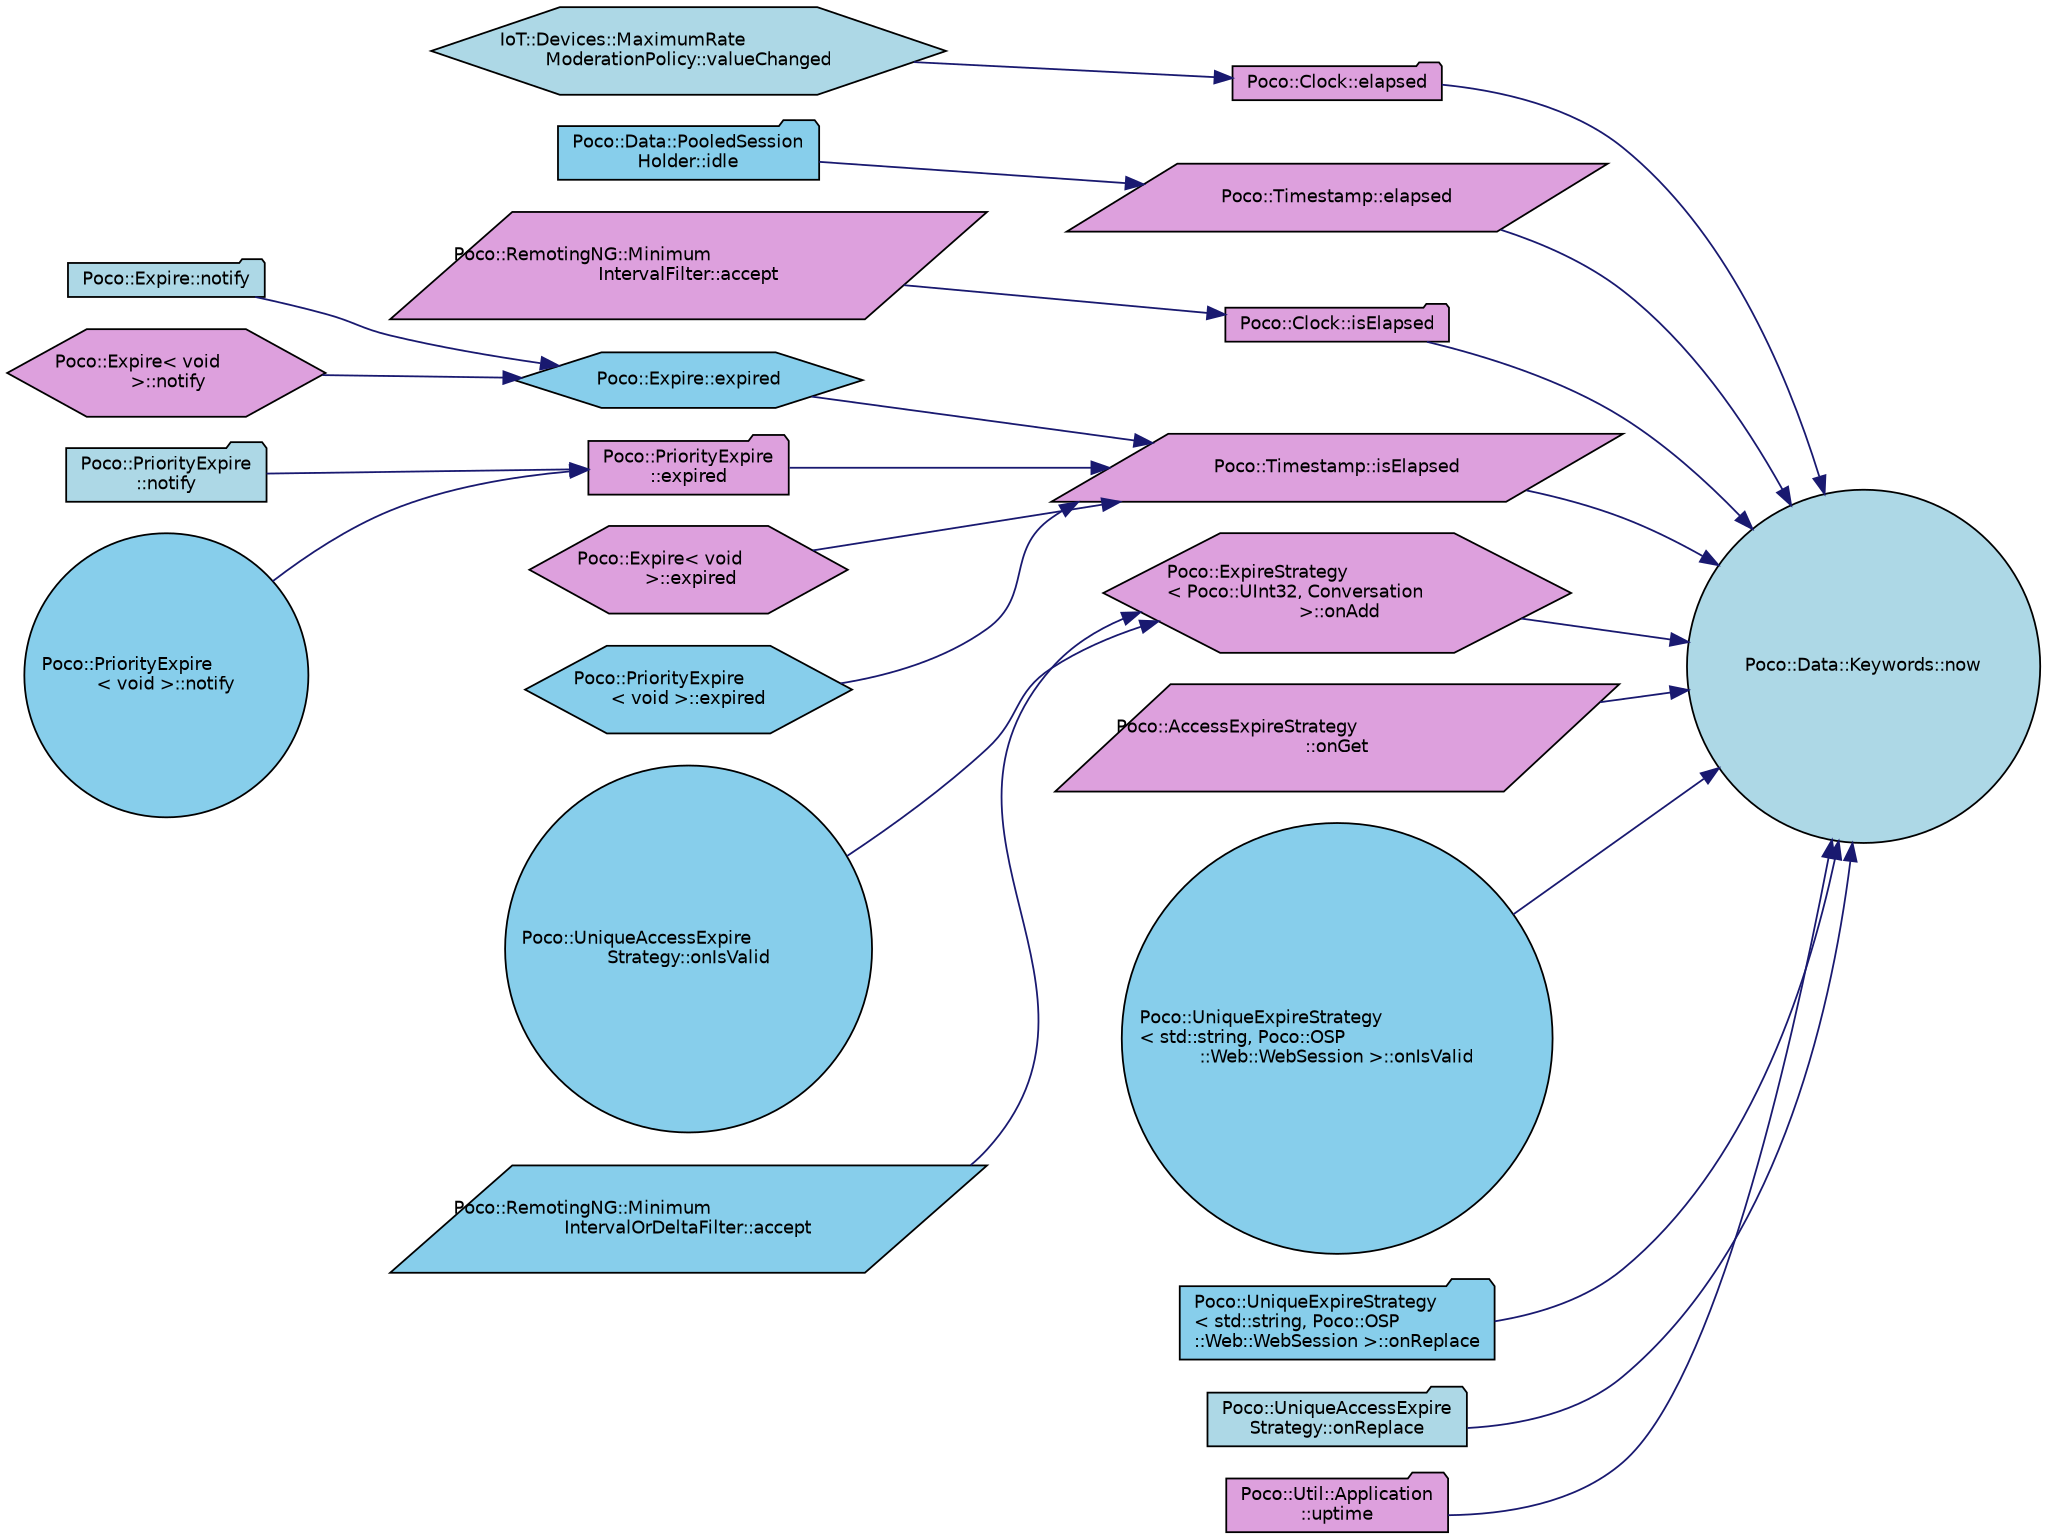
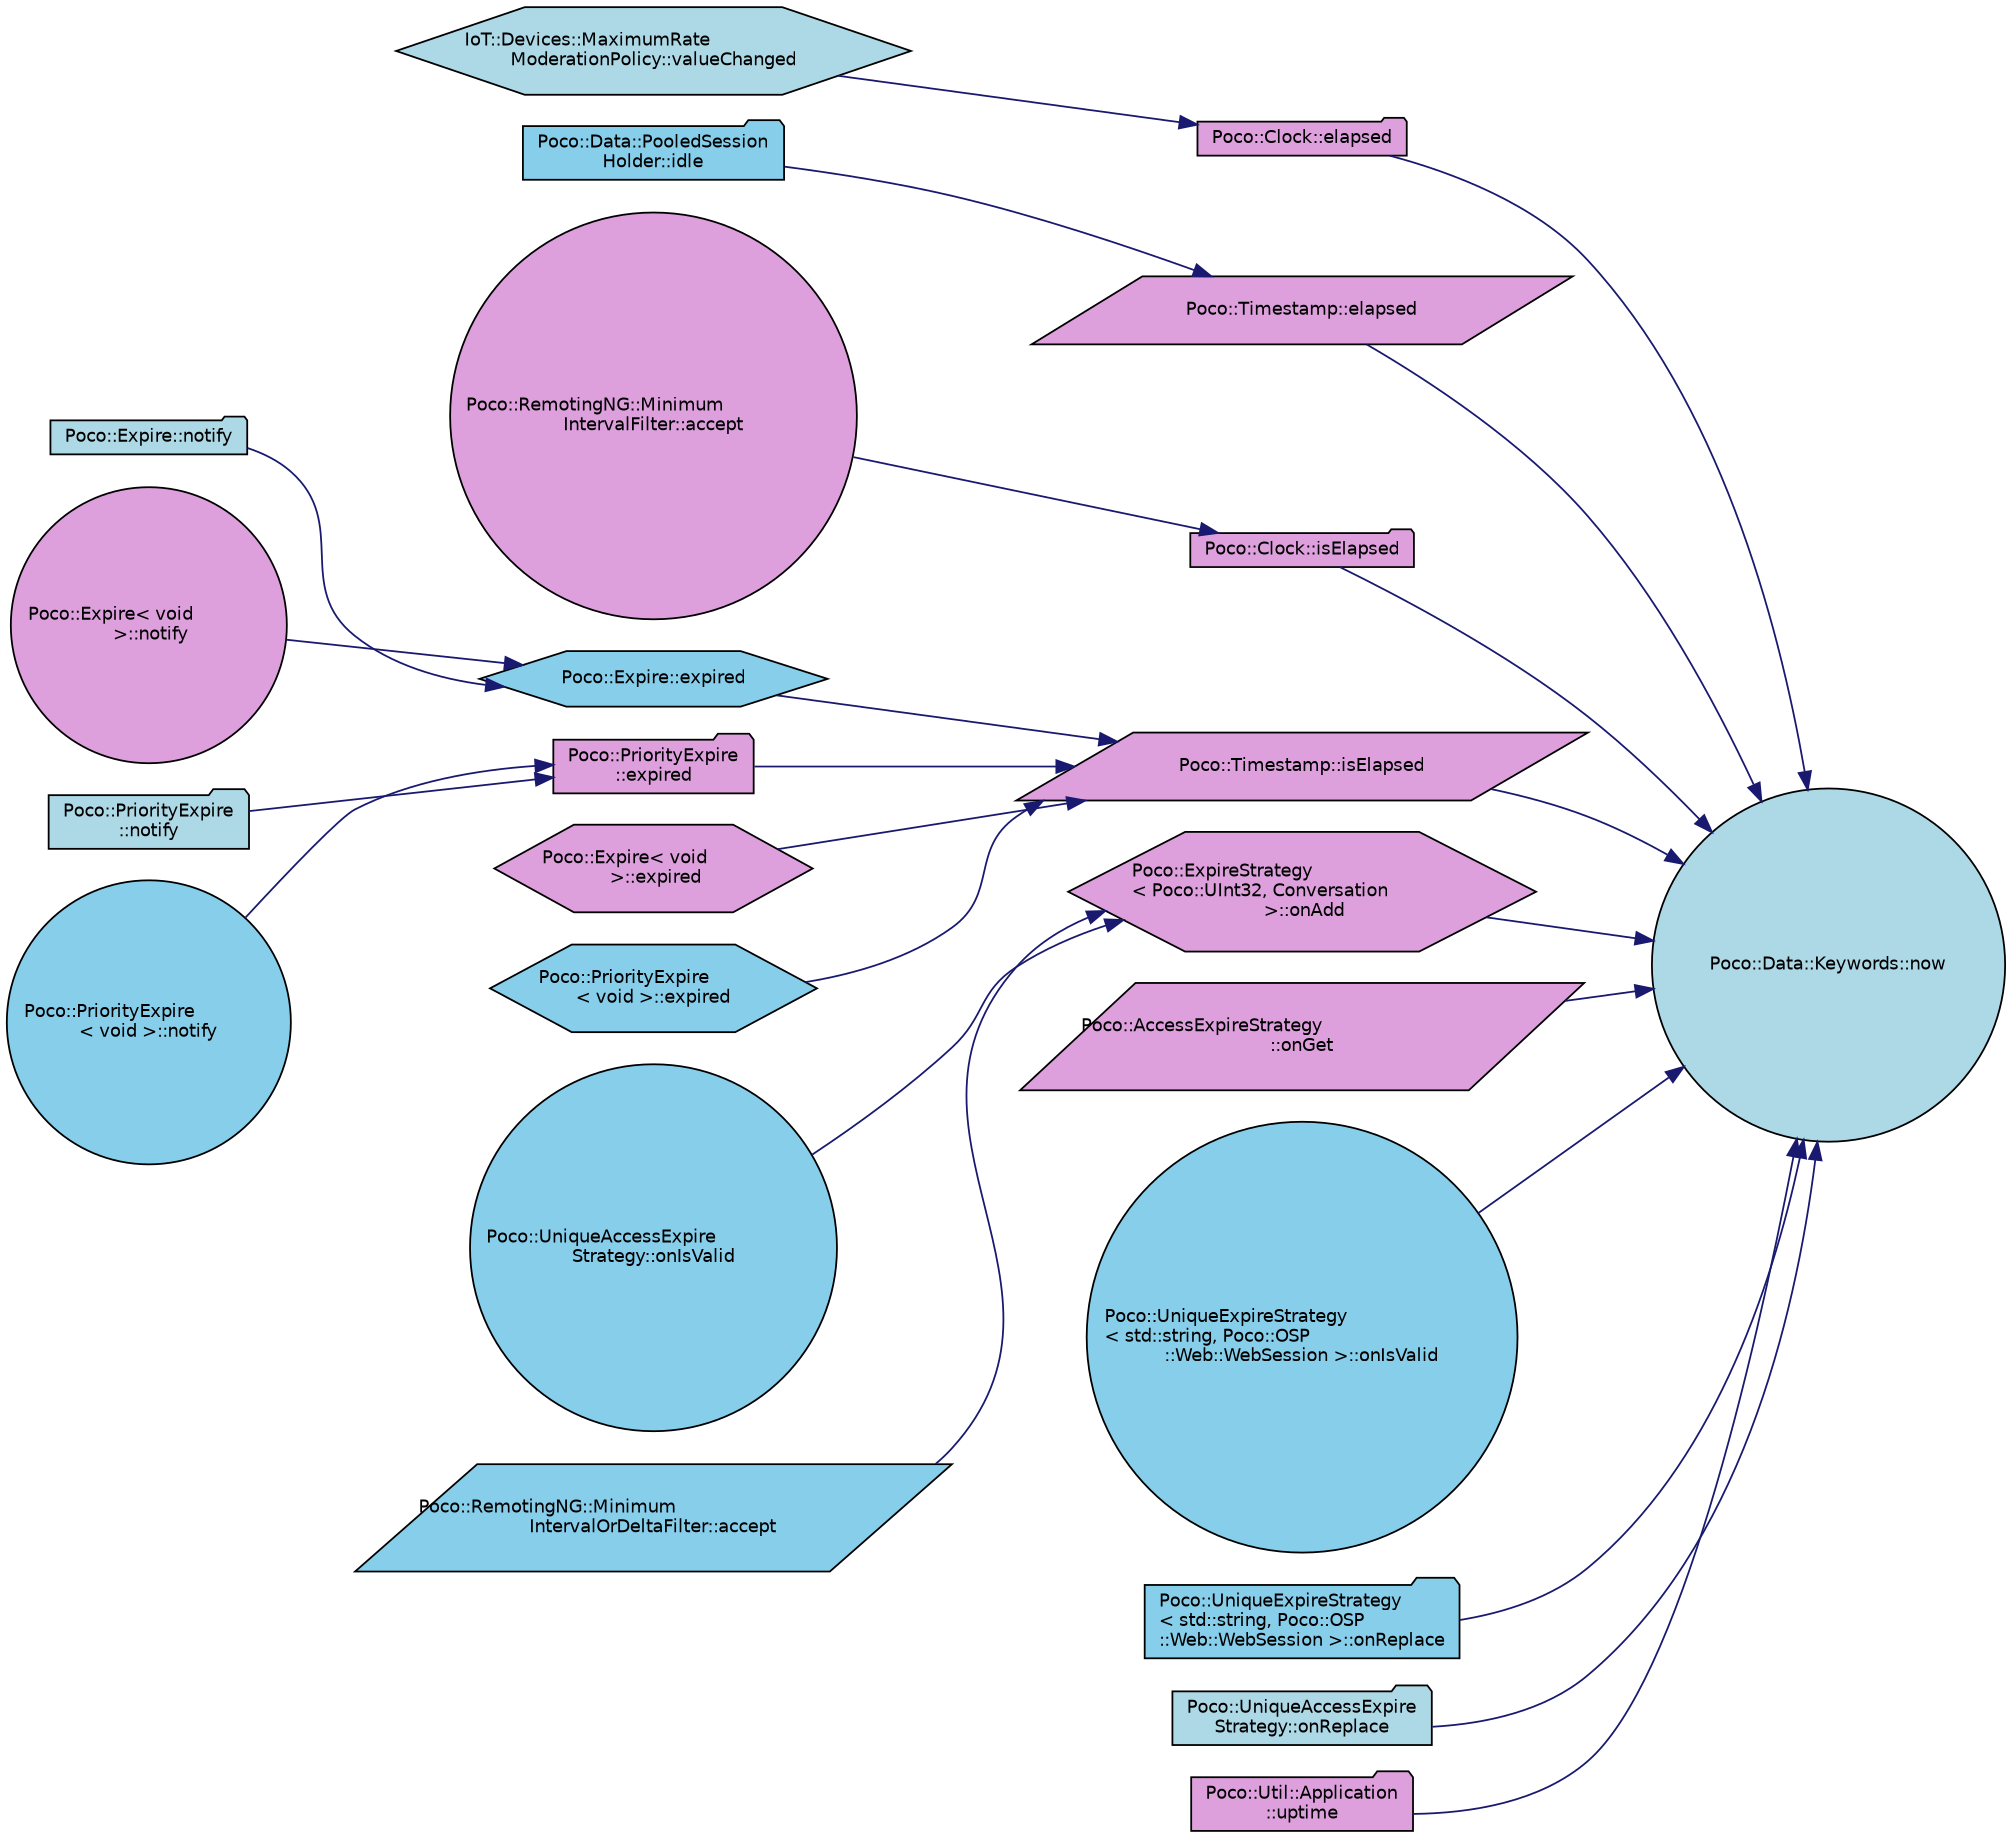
(689, 266) -> (653, 416)
(166, 373) -> (149, 625)
